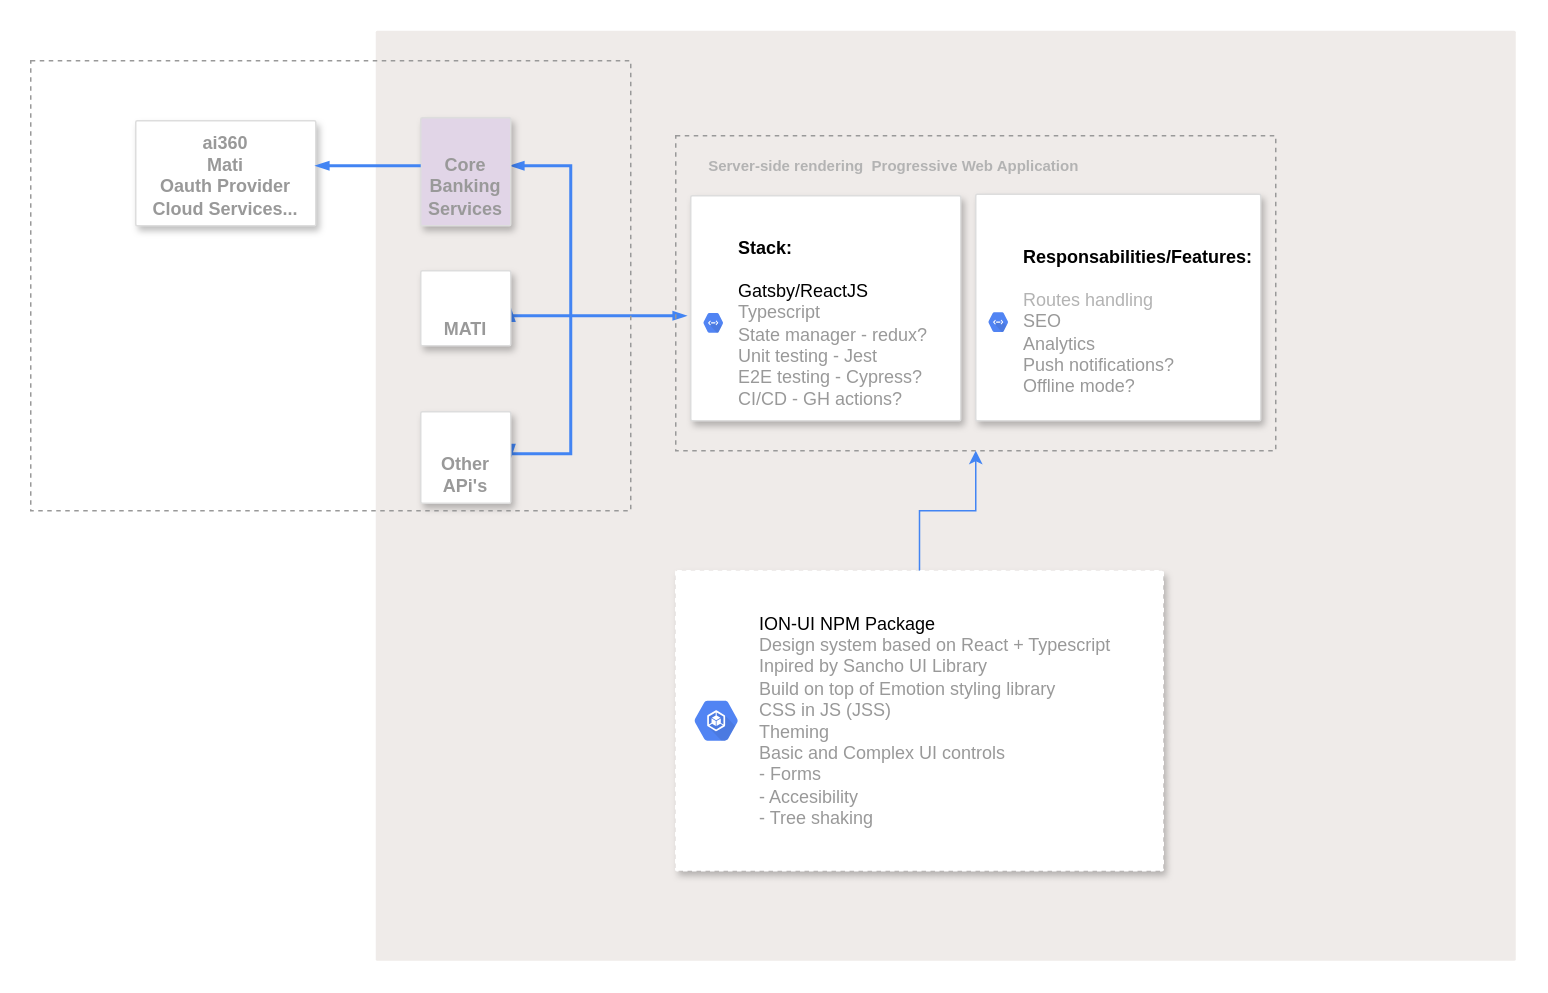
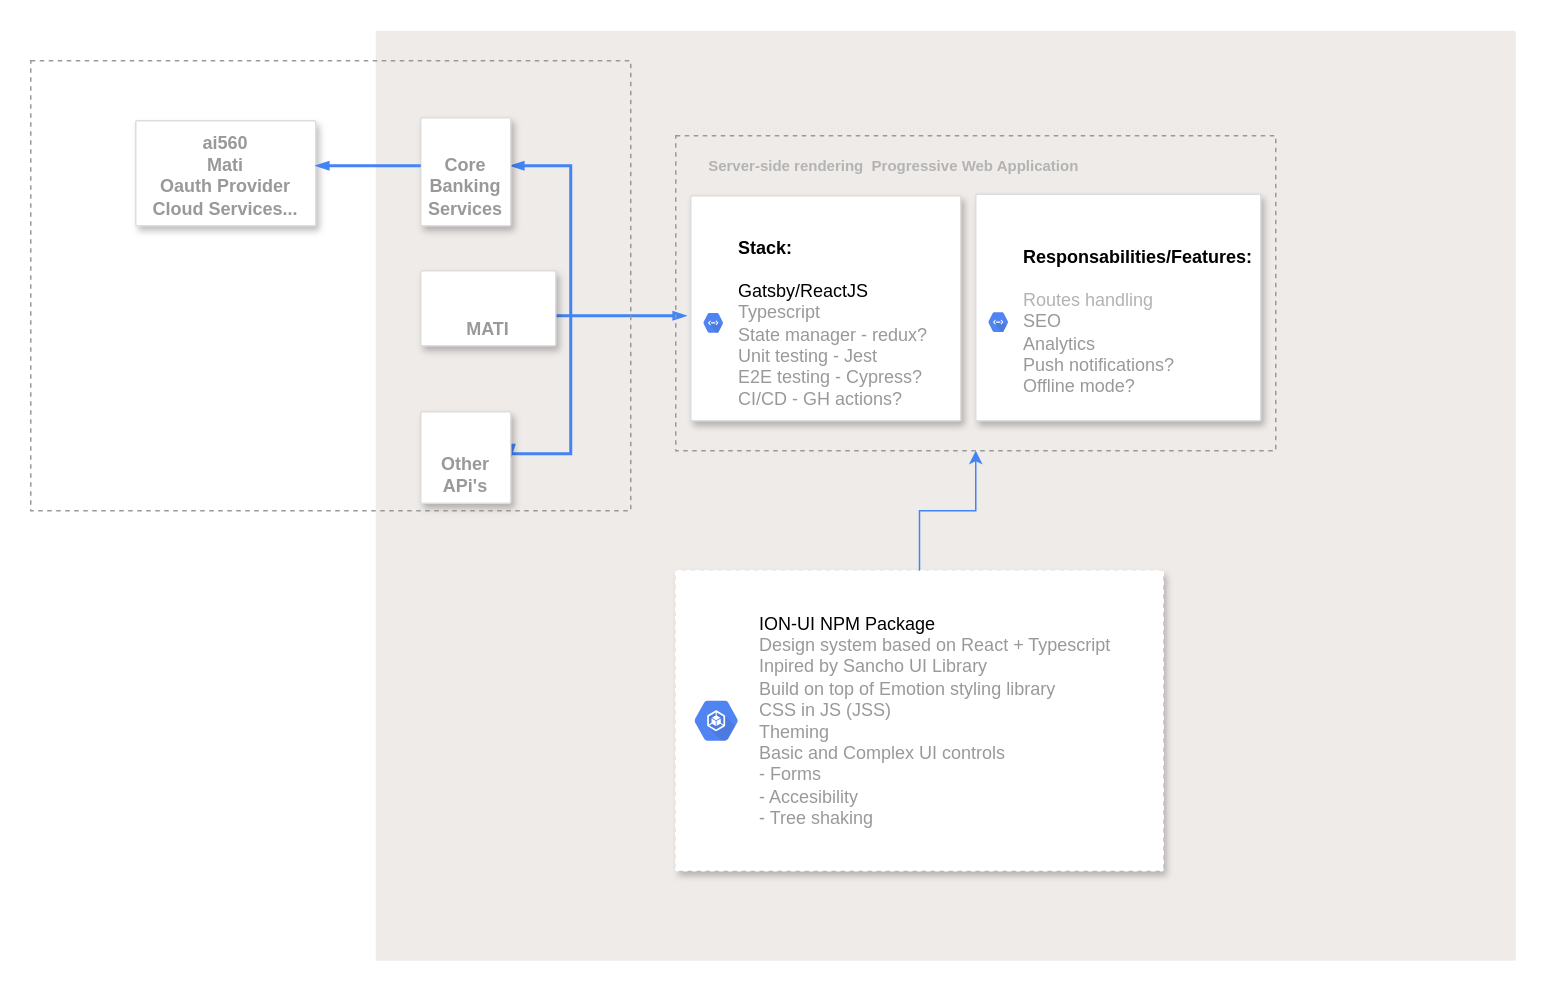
(466, 172) -> (466, 172)
(226, 175) -> (226, 175)
(466, 308) -> (488, 308)
